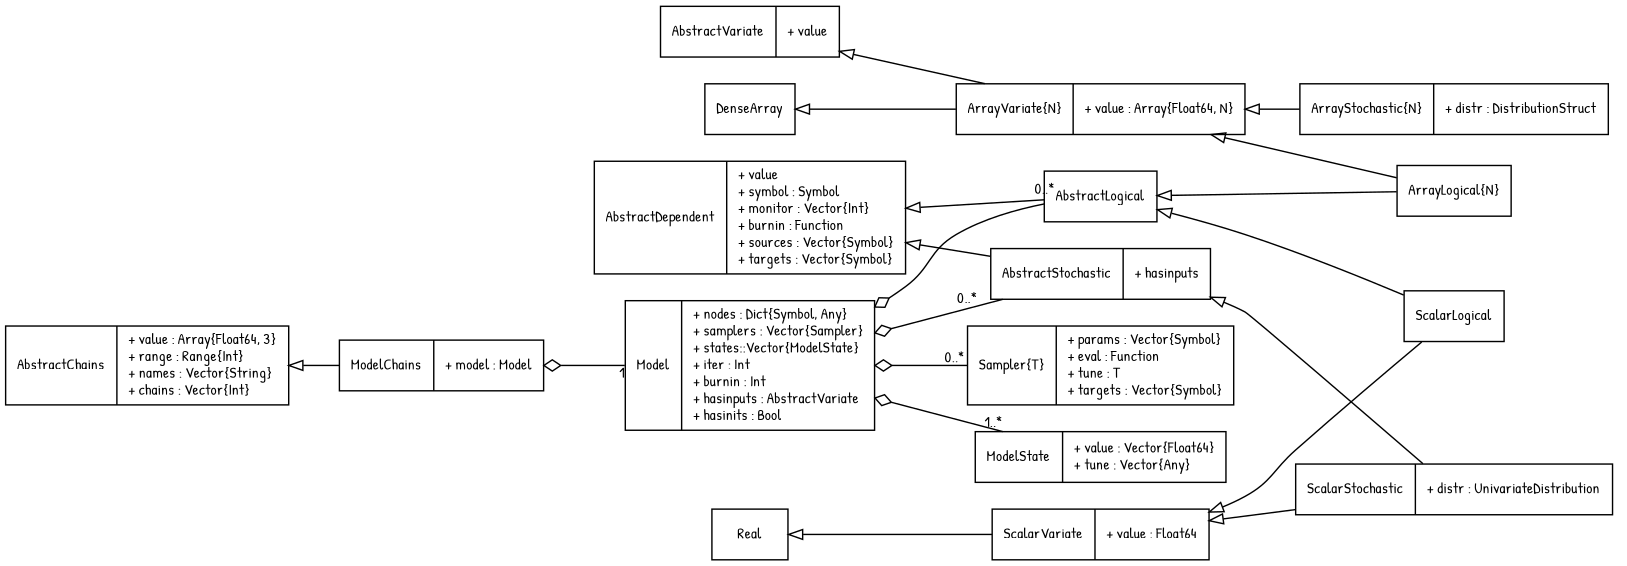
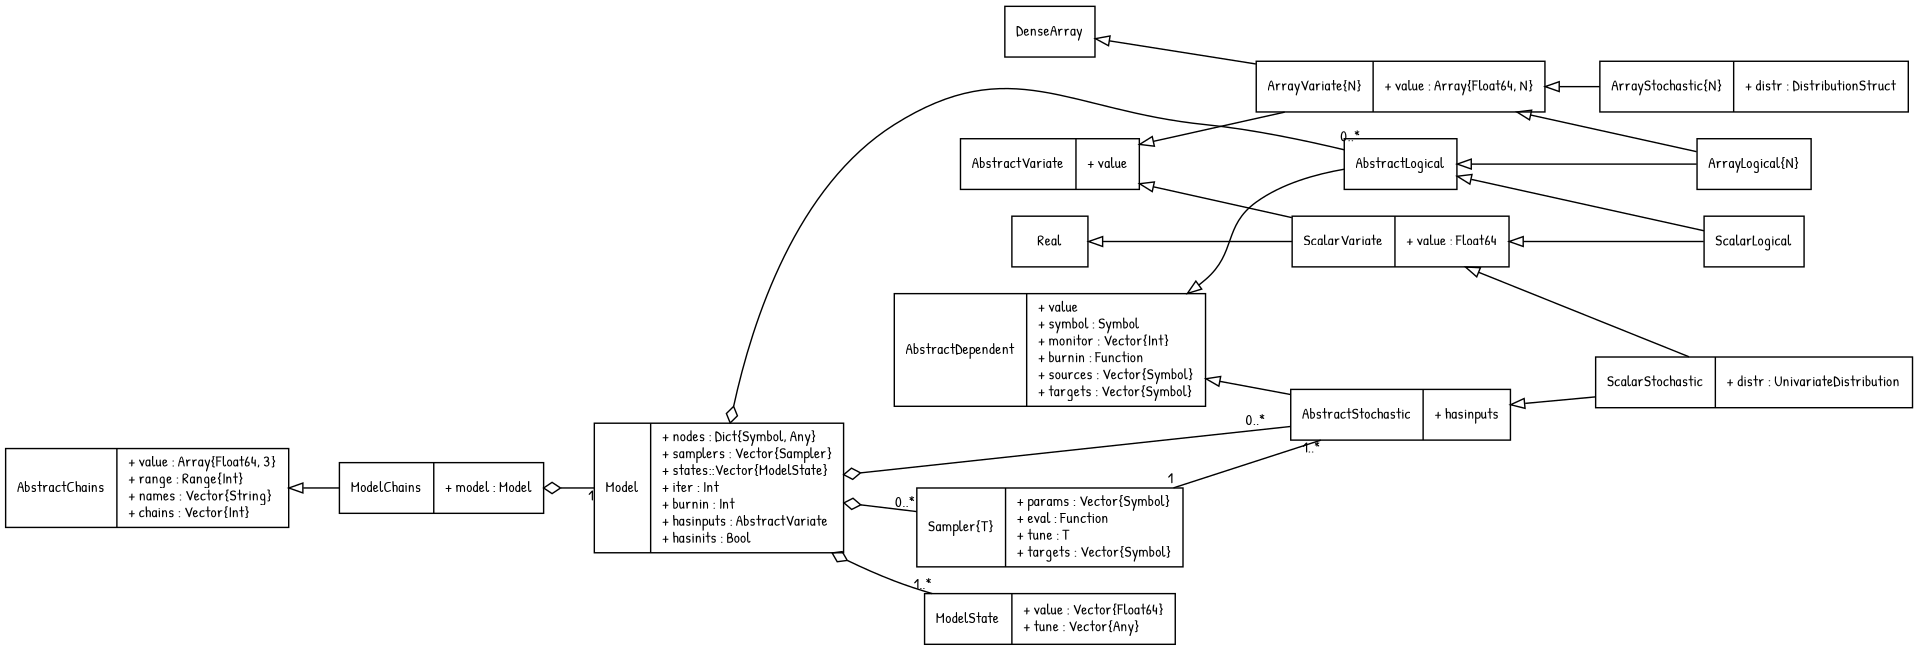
none -> (1223, 202)
none -> (1247, 464)
